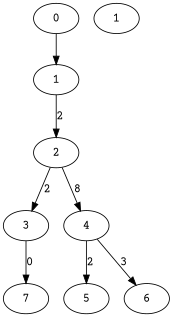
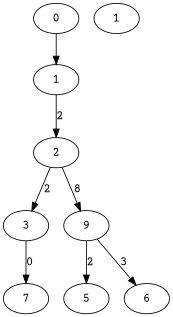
(86, 226) -> (86, 226)
